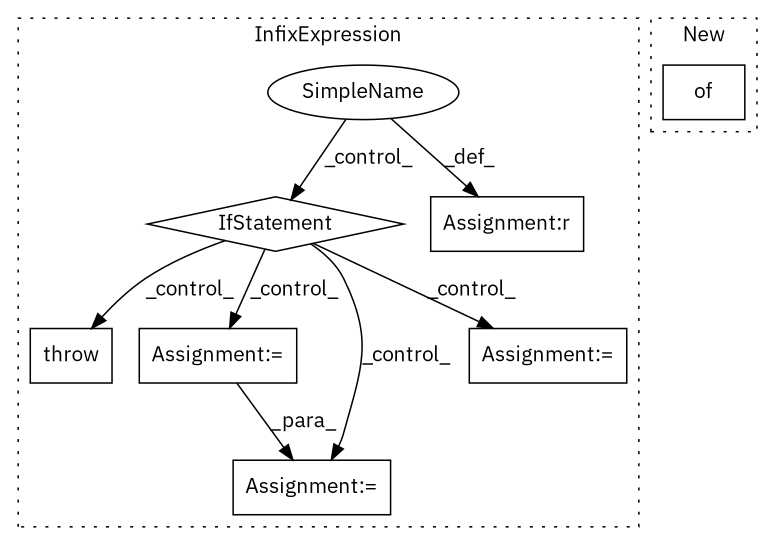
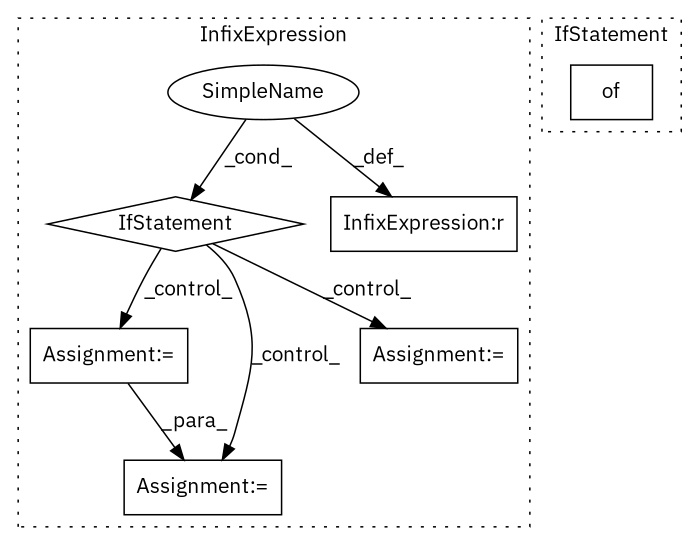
(704, 36) -> (612, 36)
(369, 158) -> (259, 158)
(507, 224) -> (424, 224)
(71, 356) -> none
